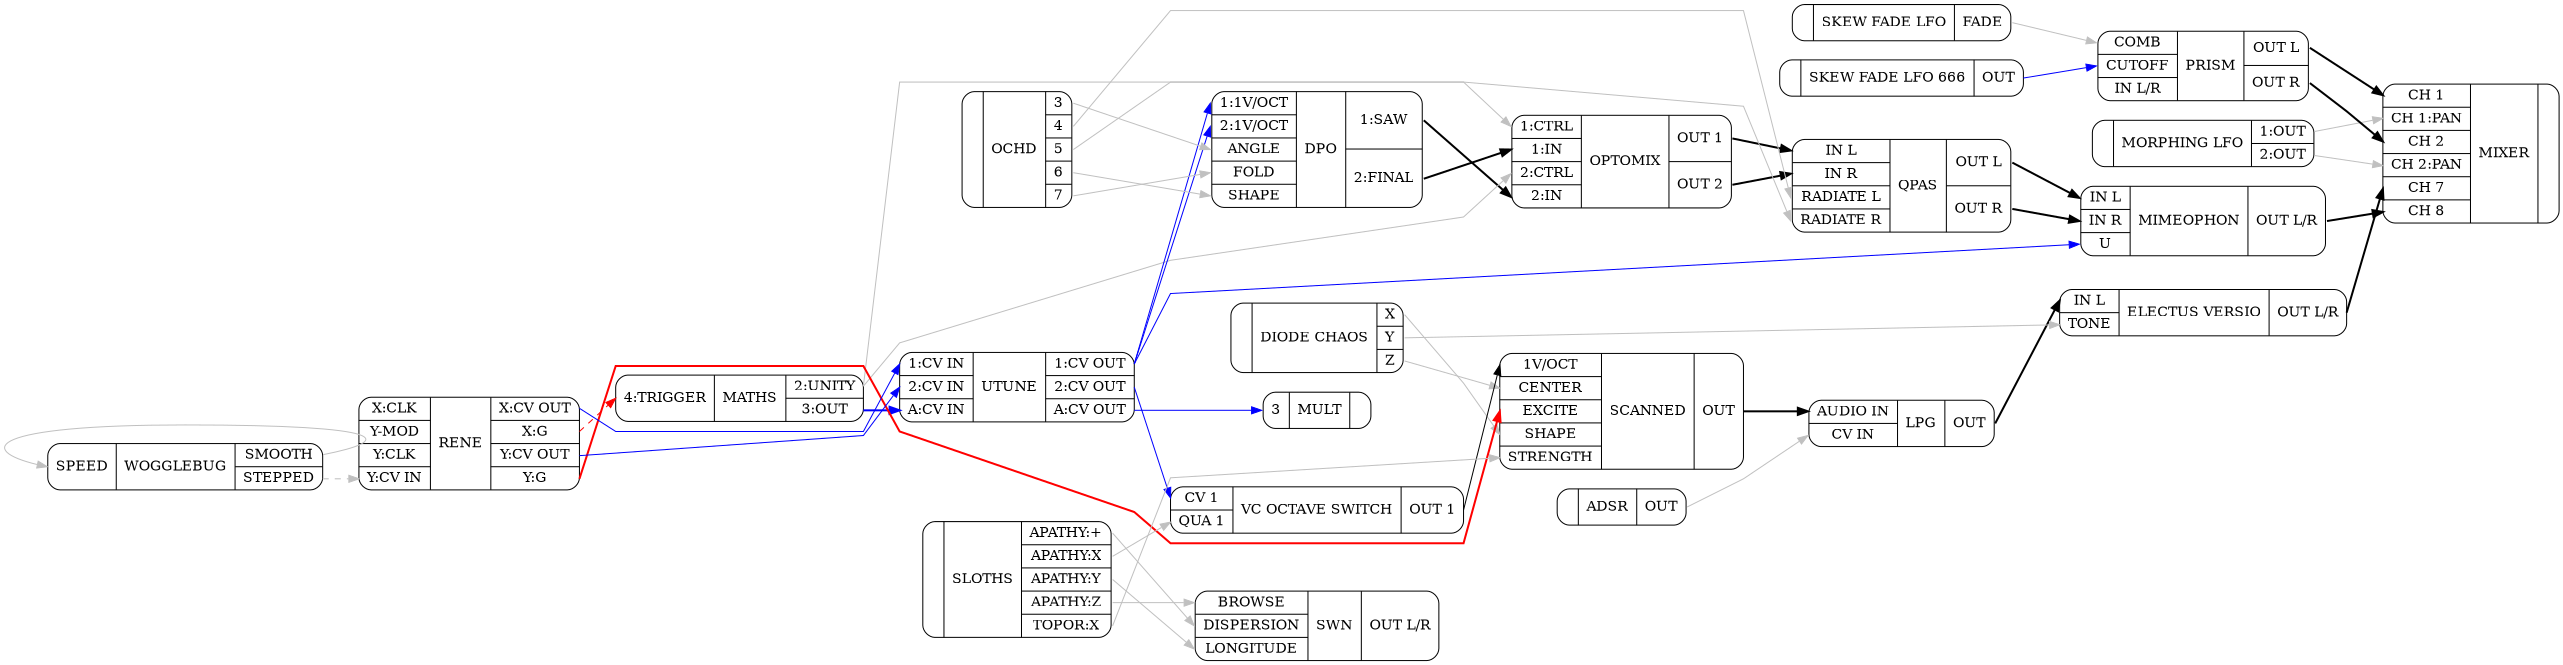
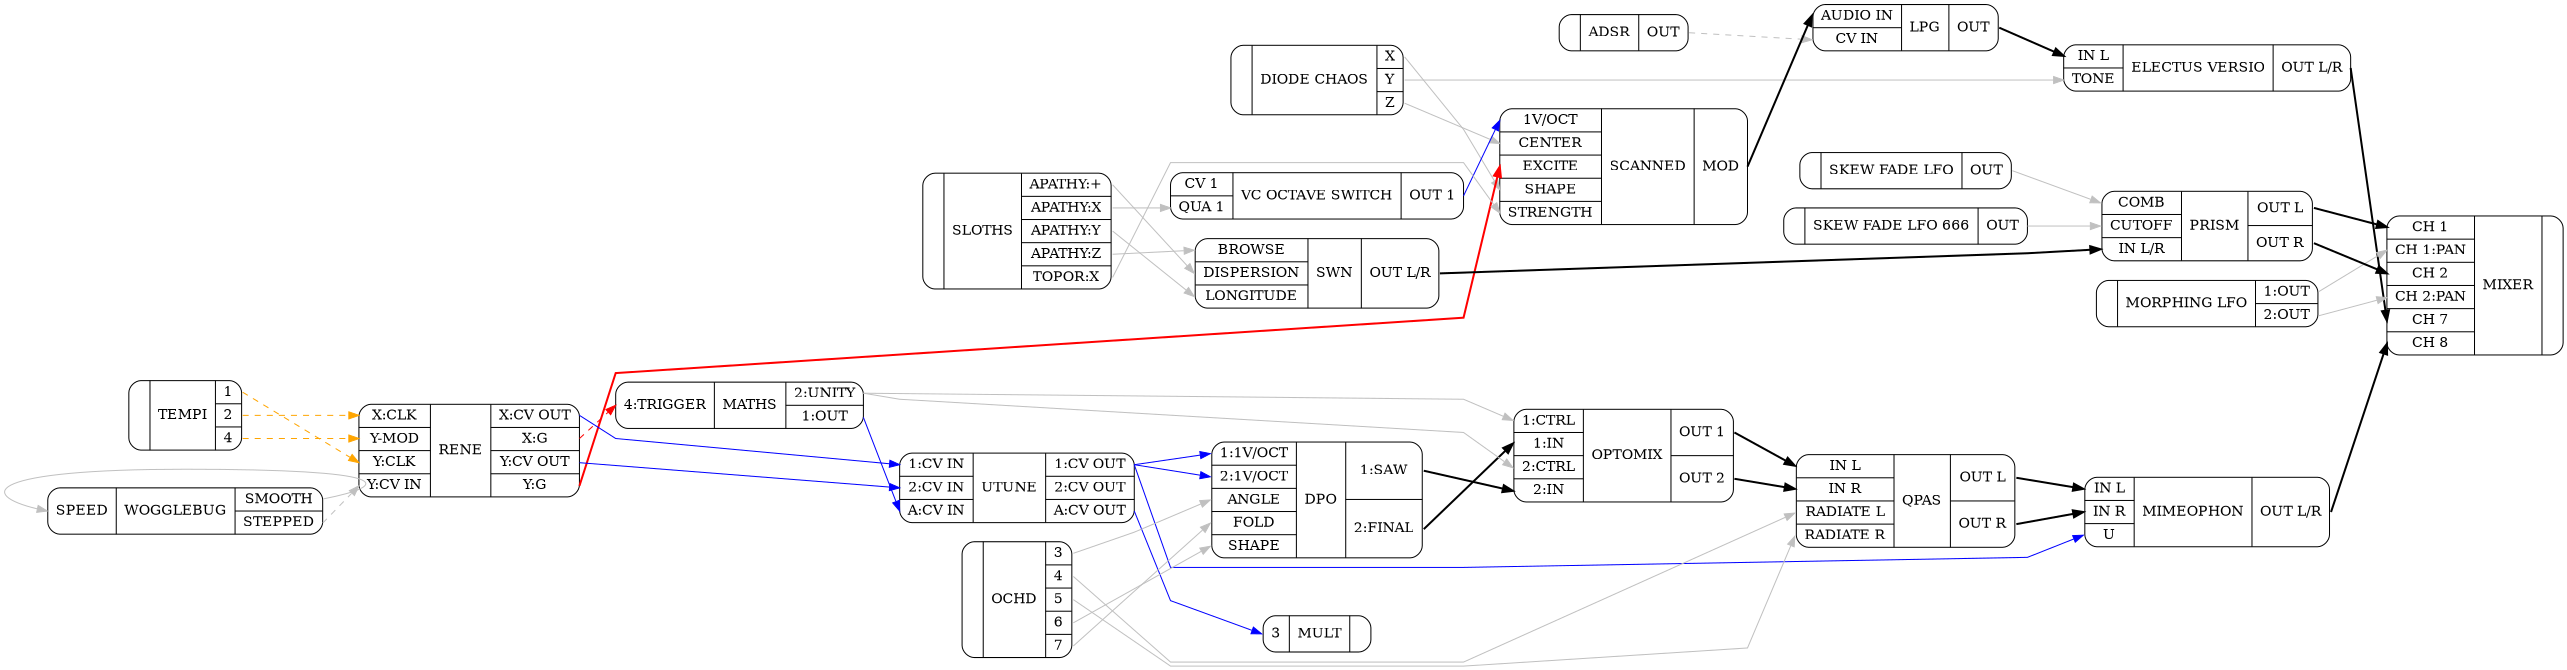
(1983, 22) -> (1987, 170)
(2055, 73) -> (2059, 226)
none -> (1765, 262)
(825, 409) -> (825, 416)
(876, 410) -> (878, 455)
(1719, 411) -> (1721, 166)
none -> (185, 415)
(1151, 438) -> none
(1480, 442) -> (1478, 166)
(1745, 478) -> (1745, 36)
